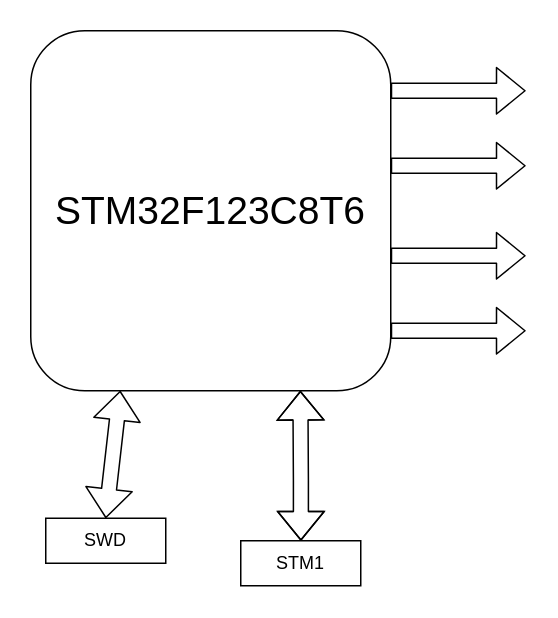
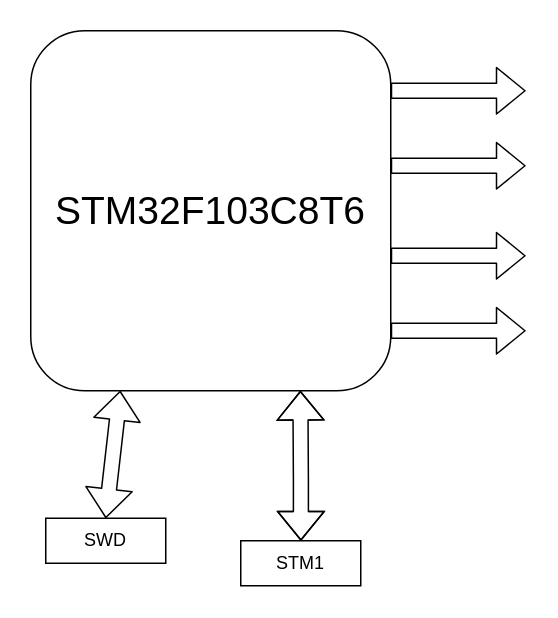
(211, 211) -> (211, 211)
